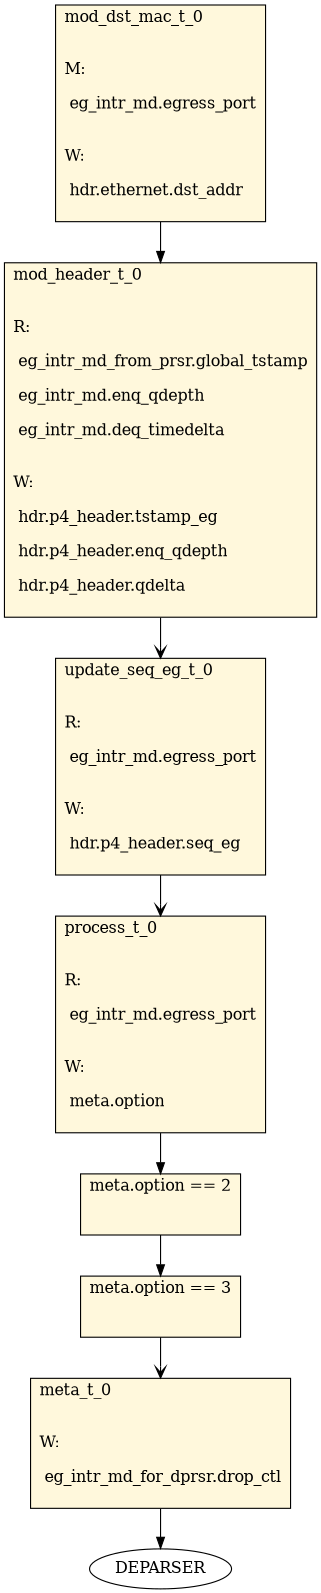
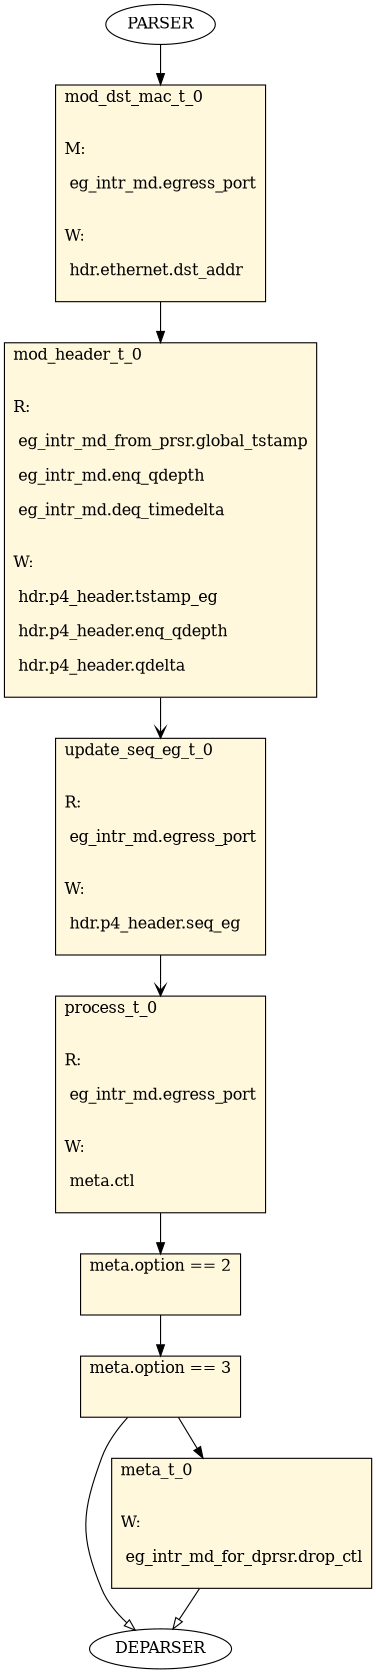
none -> (161, 24)
(161, 1024) -> (161, 1104)
(161, 1352) -> (188, 1433)
none -> (86, 1521)
(161, 1523) -> (189, 1604)
